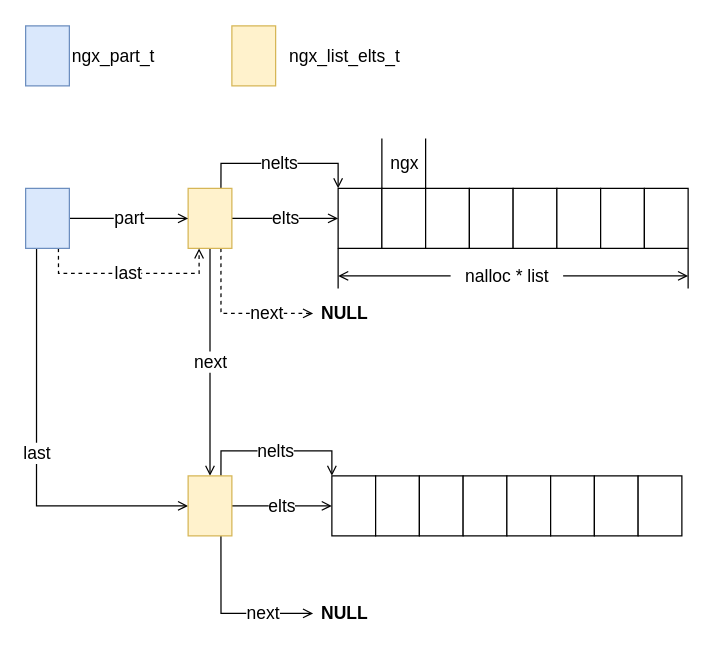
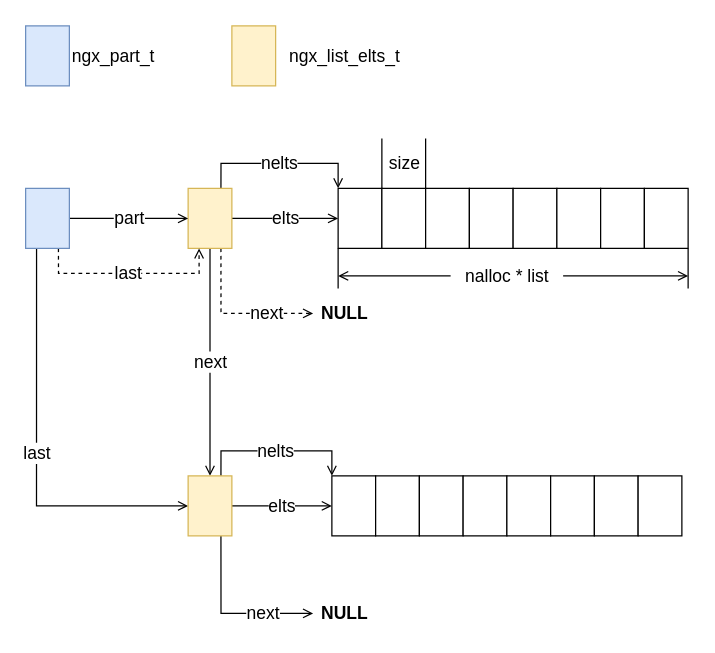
(405, 163) -> (405, 163)
